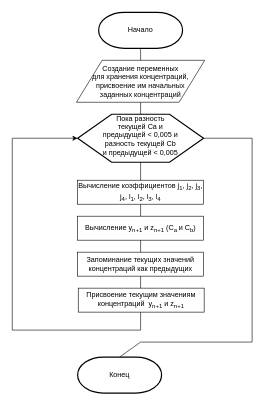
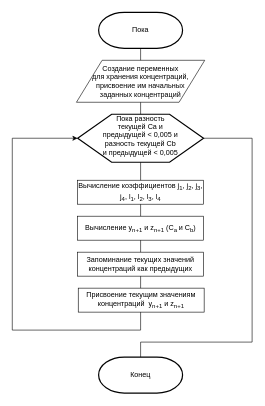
(141, 30) -> (141, 30)
(120, 375) -> (141, 375)
